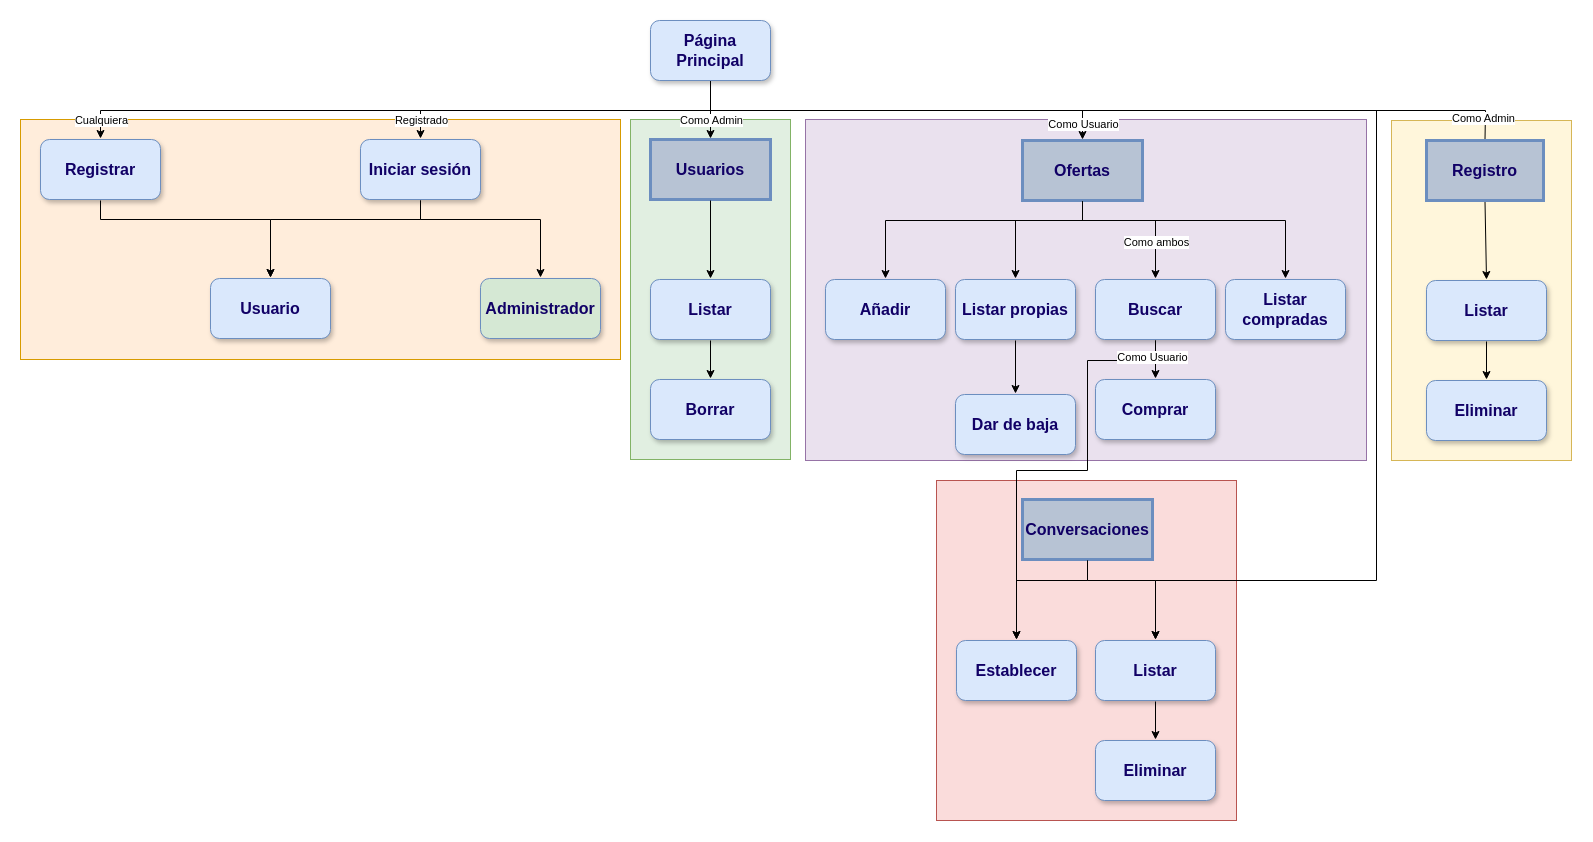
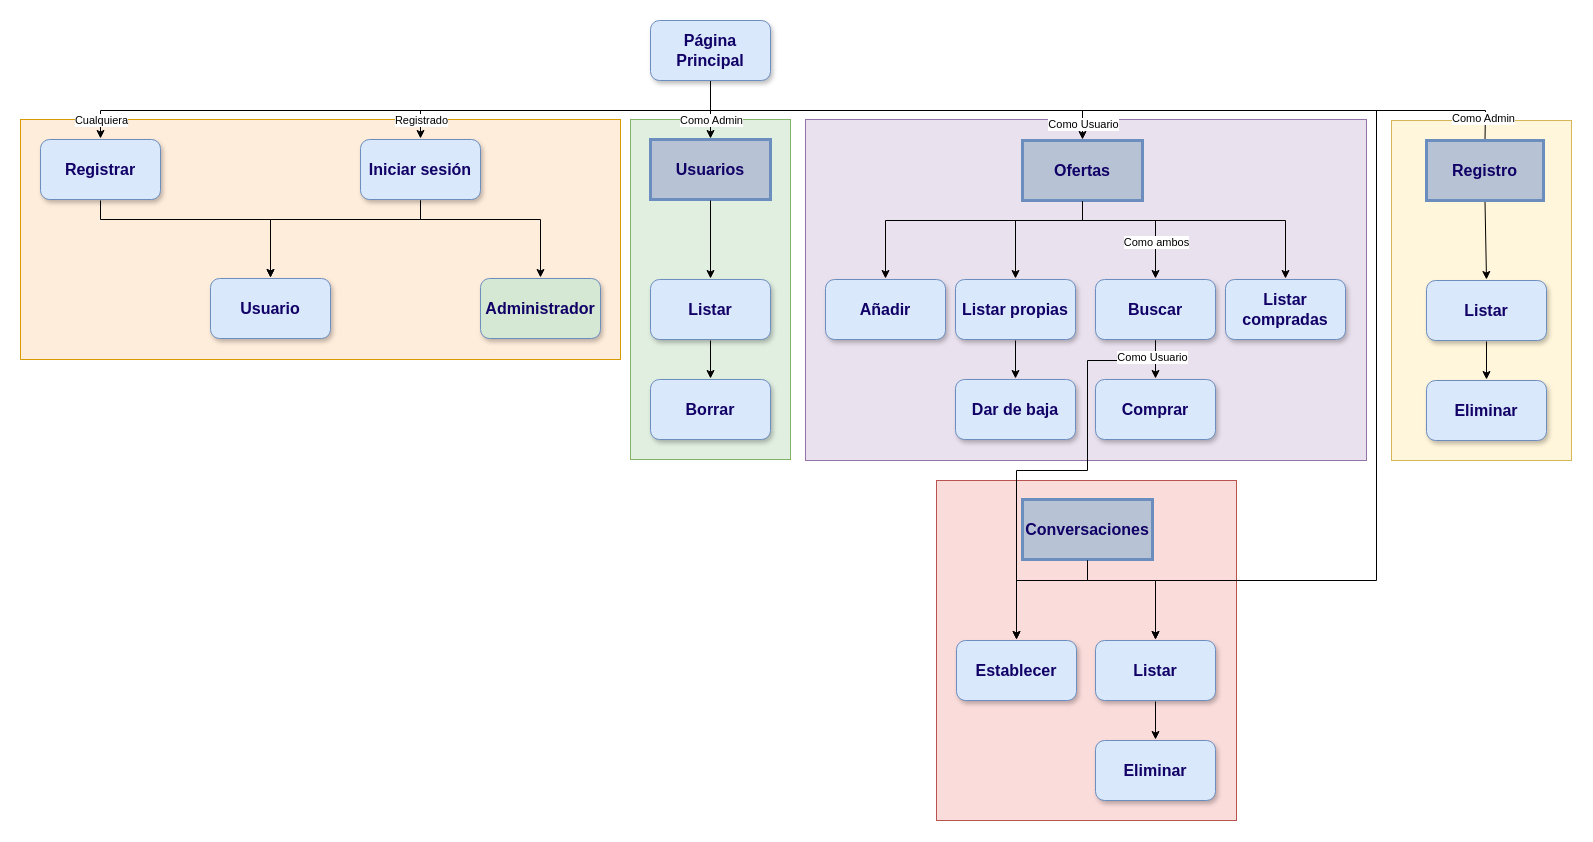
(1016, 425) -> (1016, 410)
